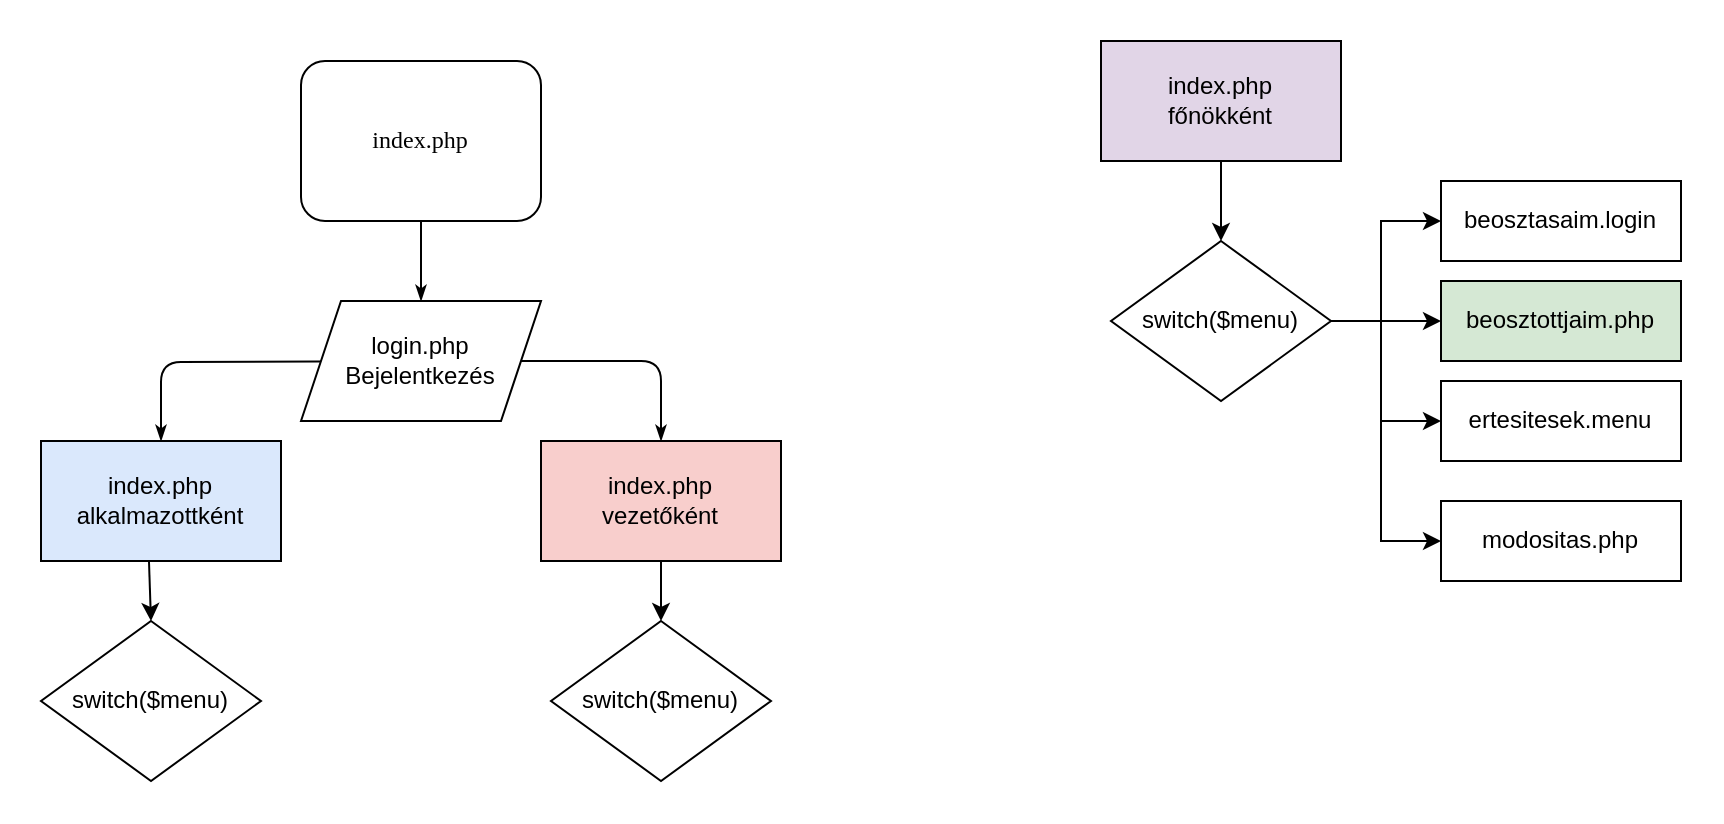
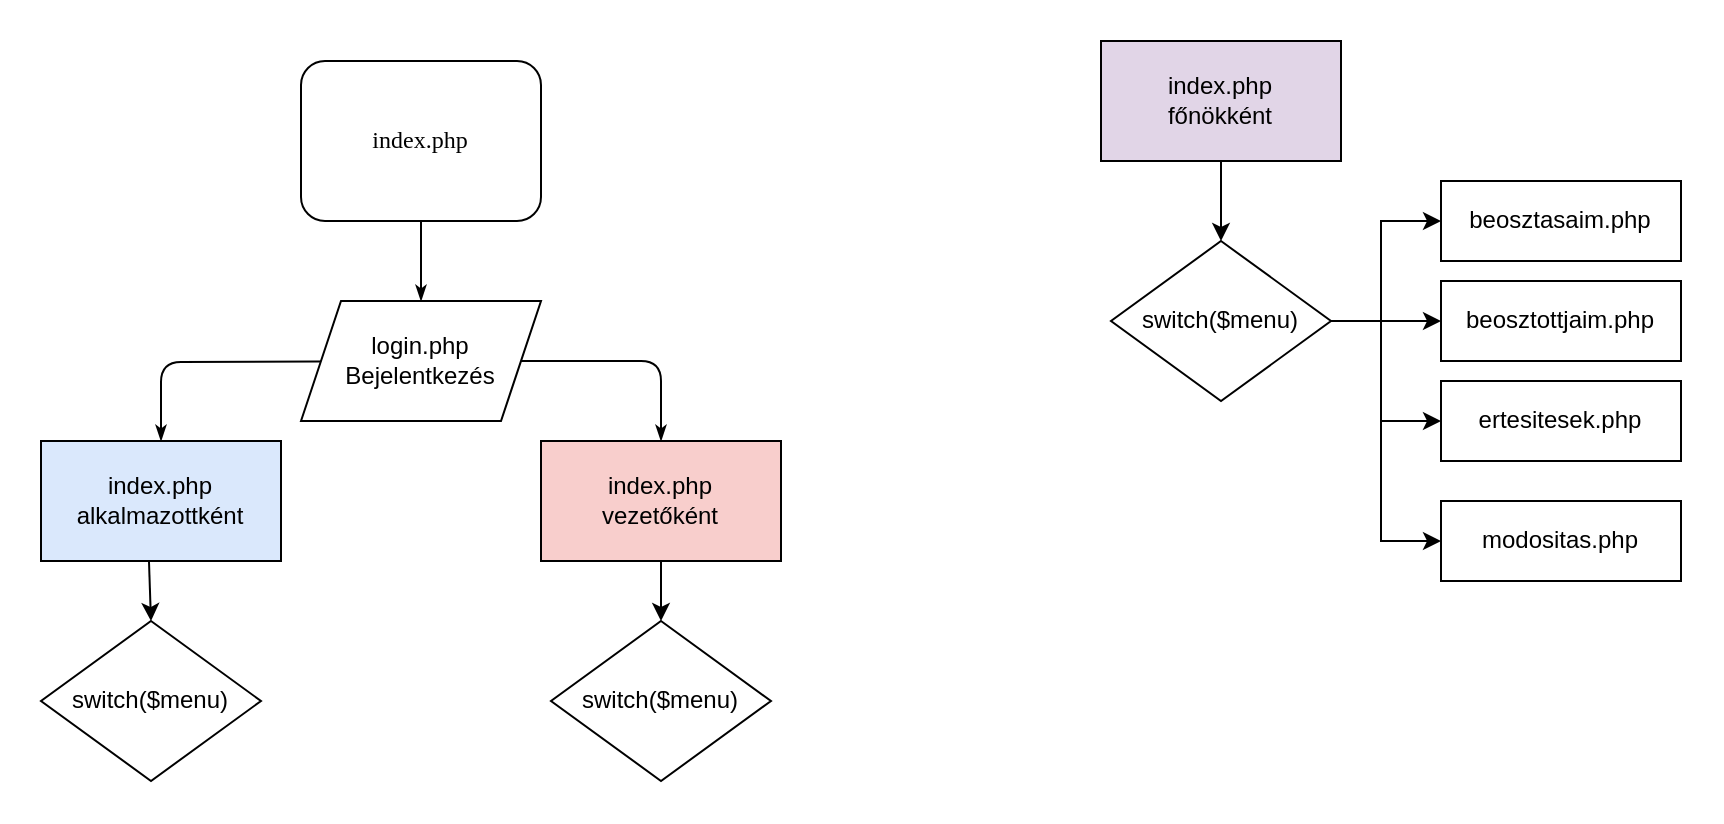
(1561, 221) -> (1561, 221)
(1561, 321) -> (1561, 321)
(1561, 421) -> (1561, 421)
